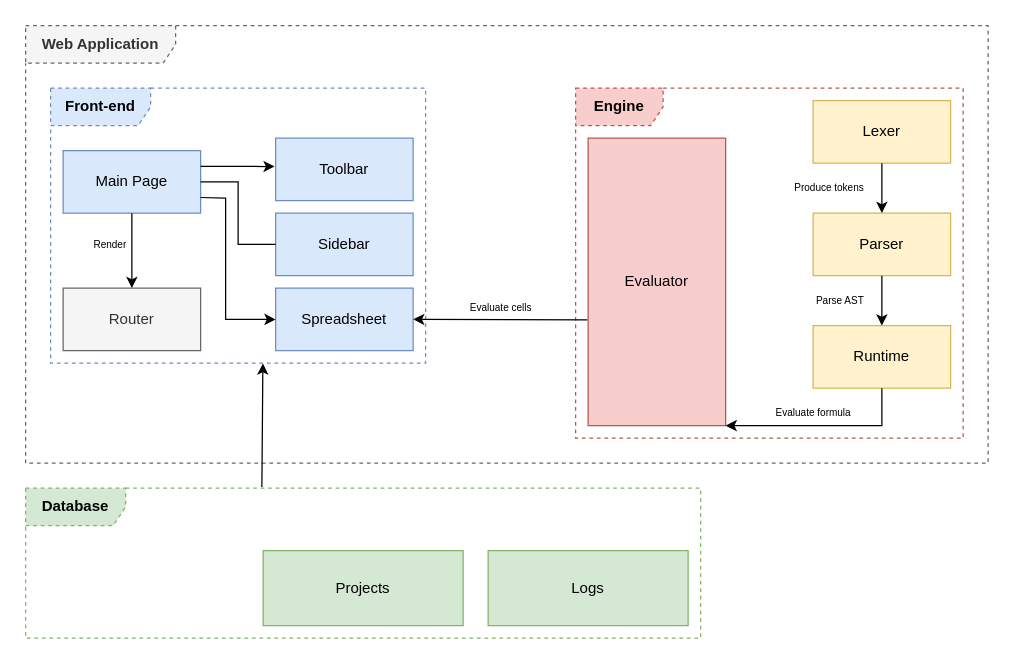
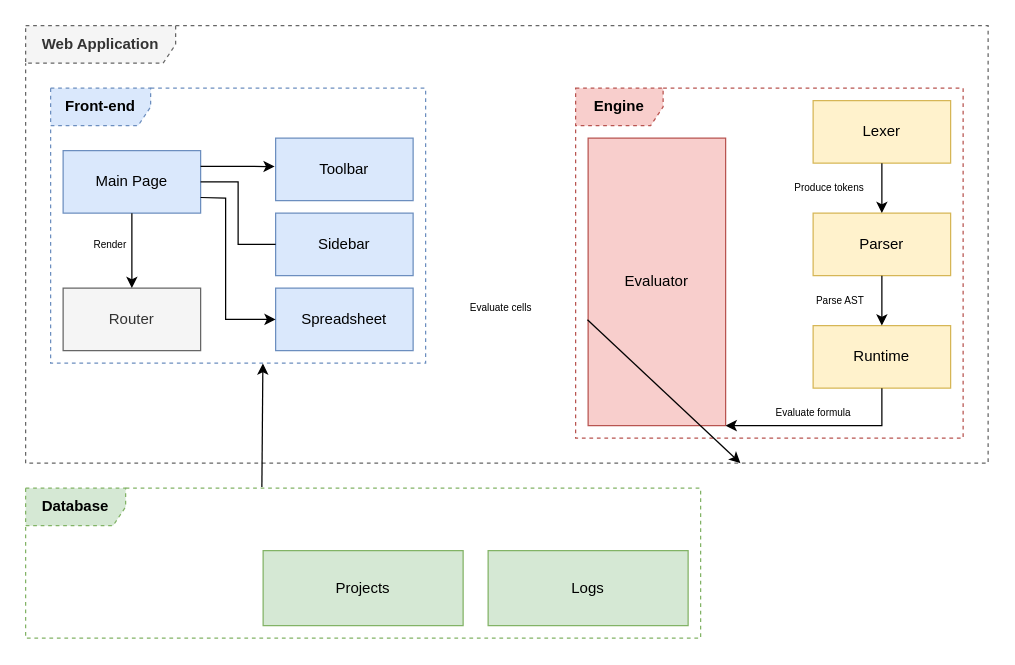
(504, 320) -> (661, 388)
